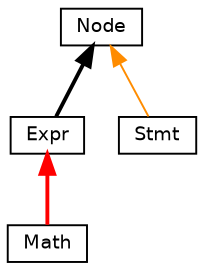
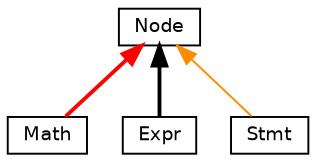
(47, 200) -> (96, 88)
